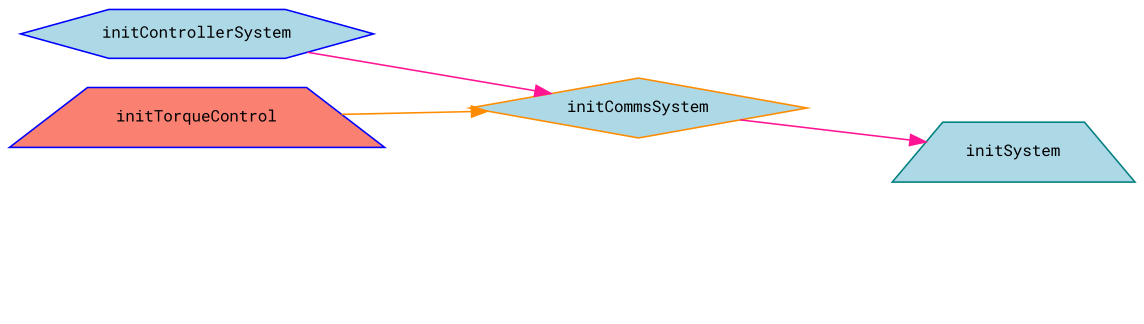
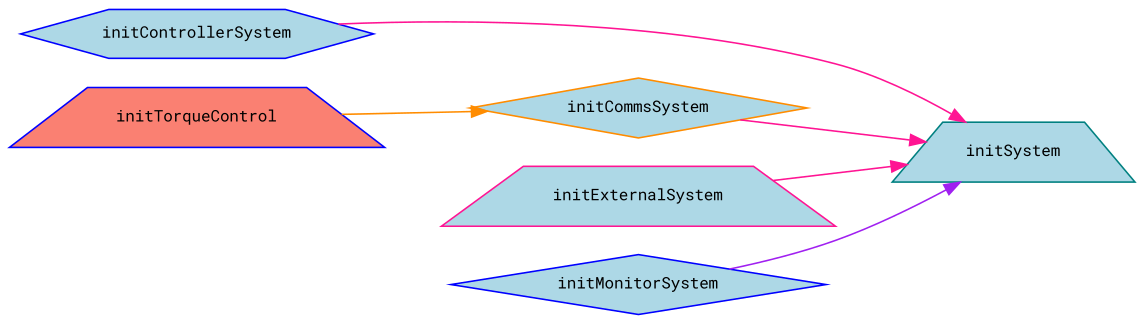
(421, 72) -> (652, 32)
none -> (638, 196)
none -> (638, 285)
